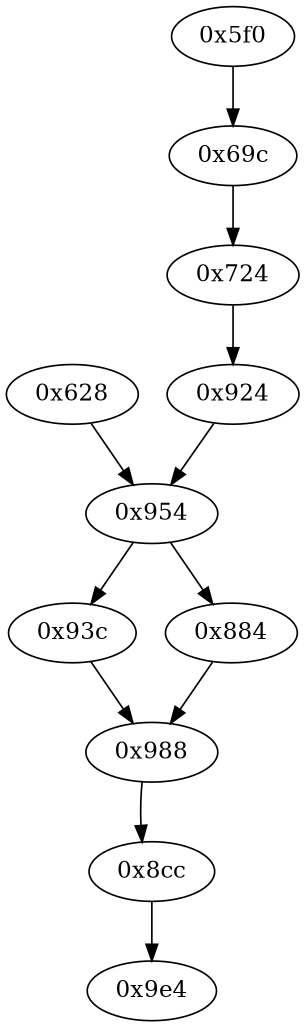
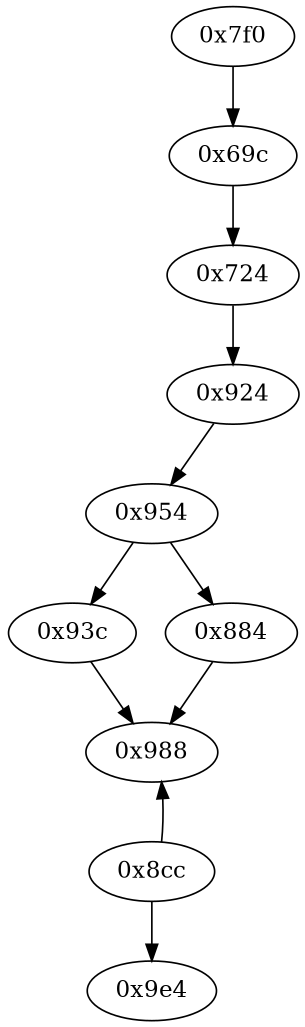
(233, 36) -> (233, 36)
(72, 394) -> none
(141, 804) -> (163, 821)
